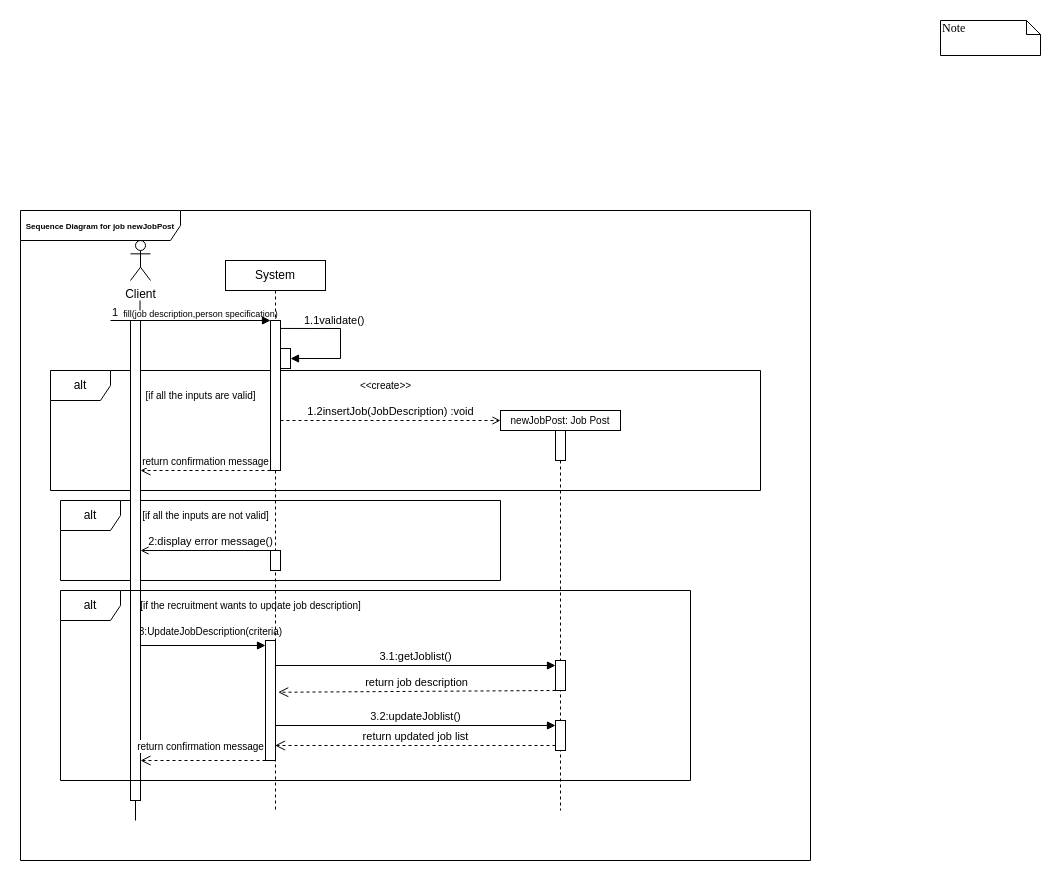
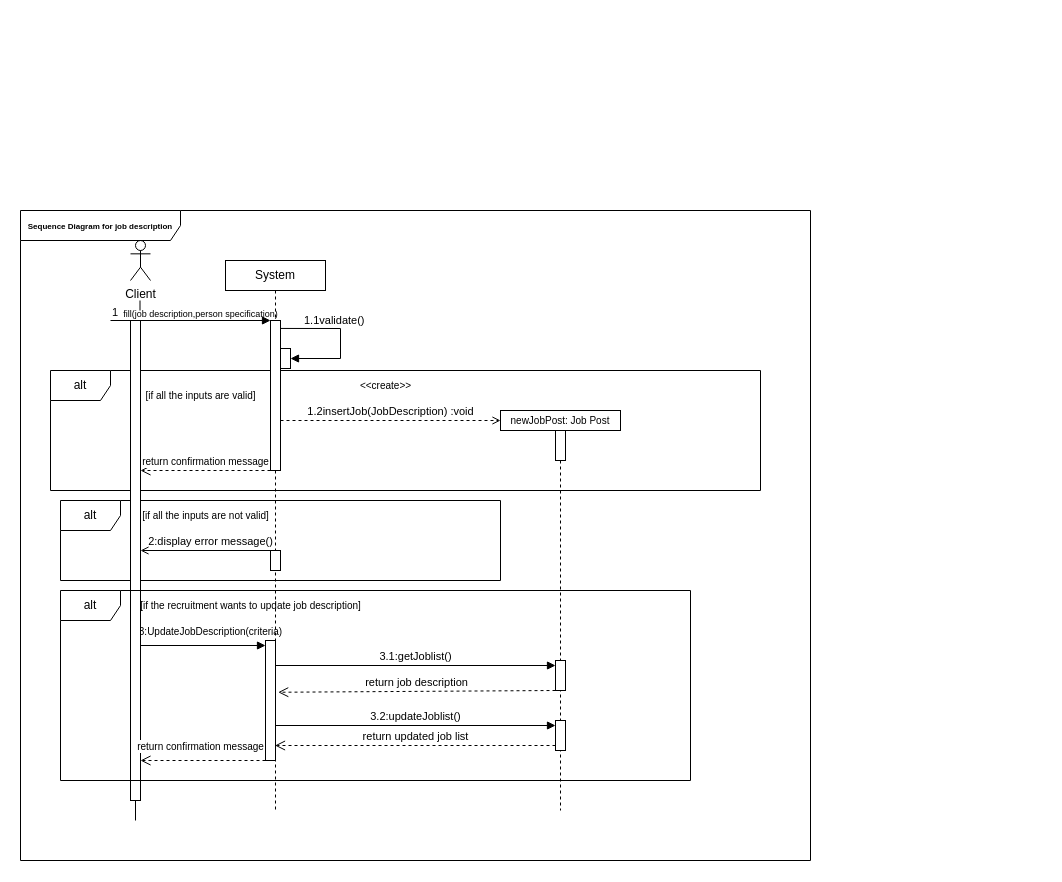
(991, 38) -> none
(101, 226) -> (101, 226)
